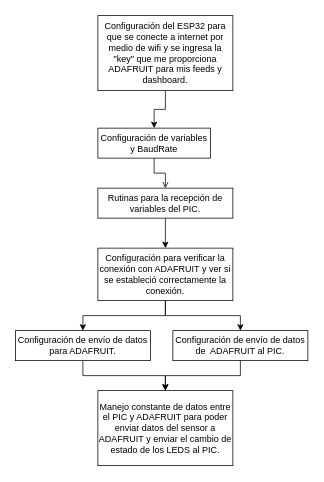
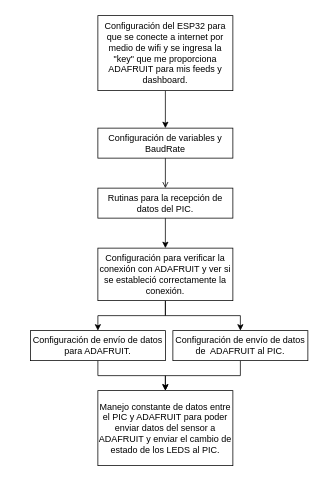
(154, 143) -> (165, 143)
(165, 203) -> (165, 203)
(83, 345) -> (98, 345)
